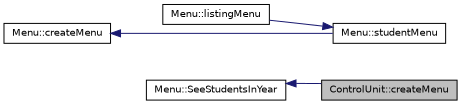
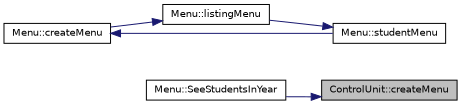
none -> (132, 25)
(309, 83) -> (299, 97)
